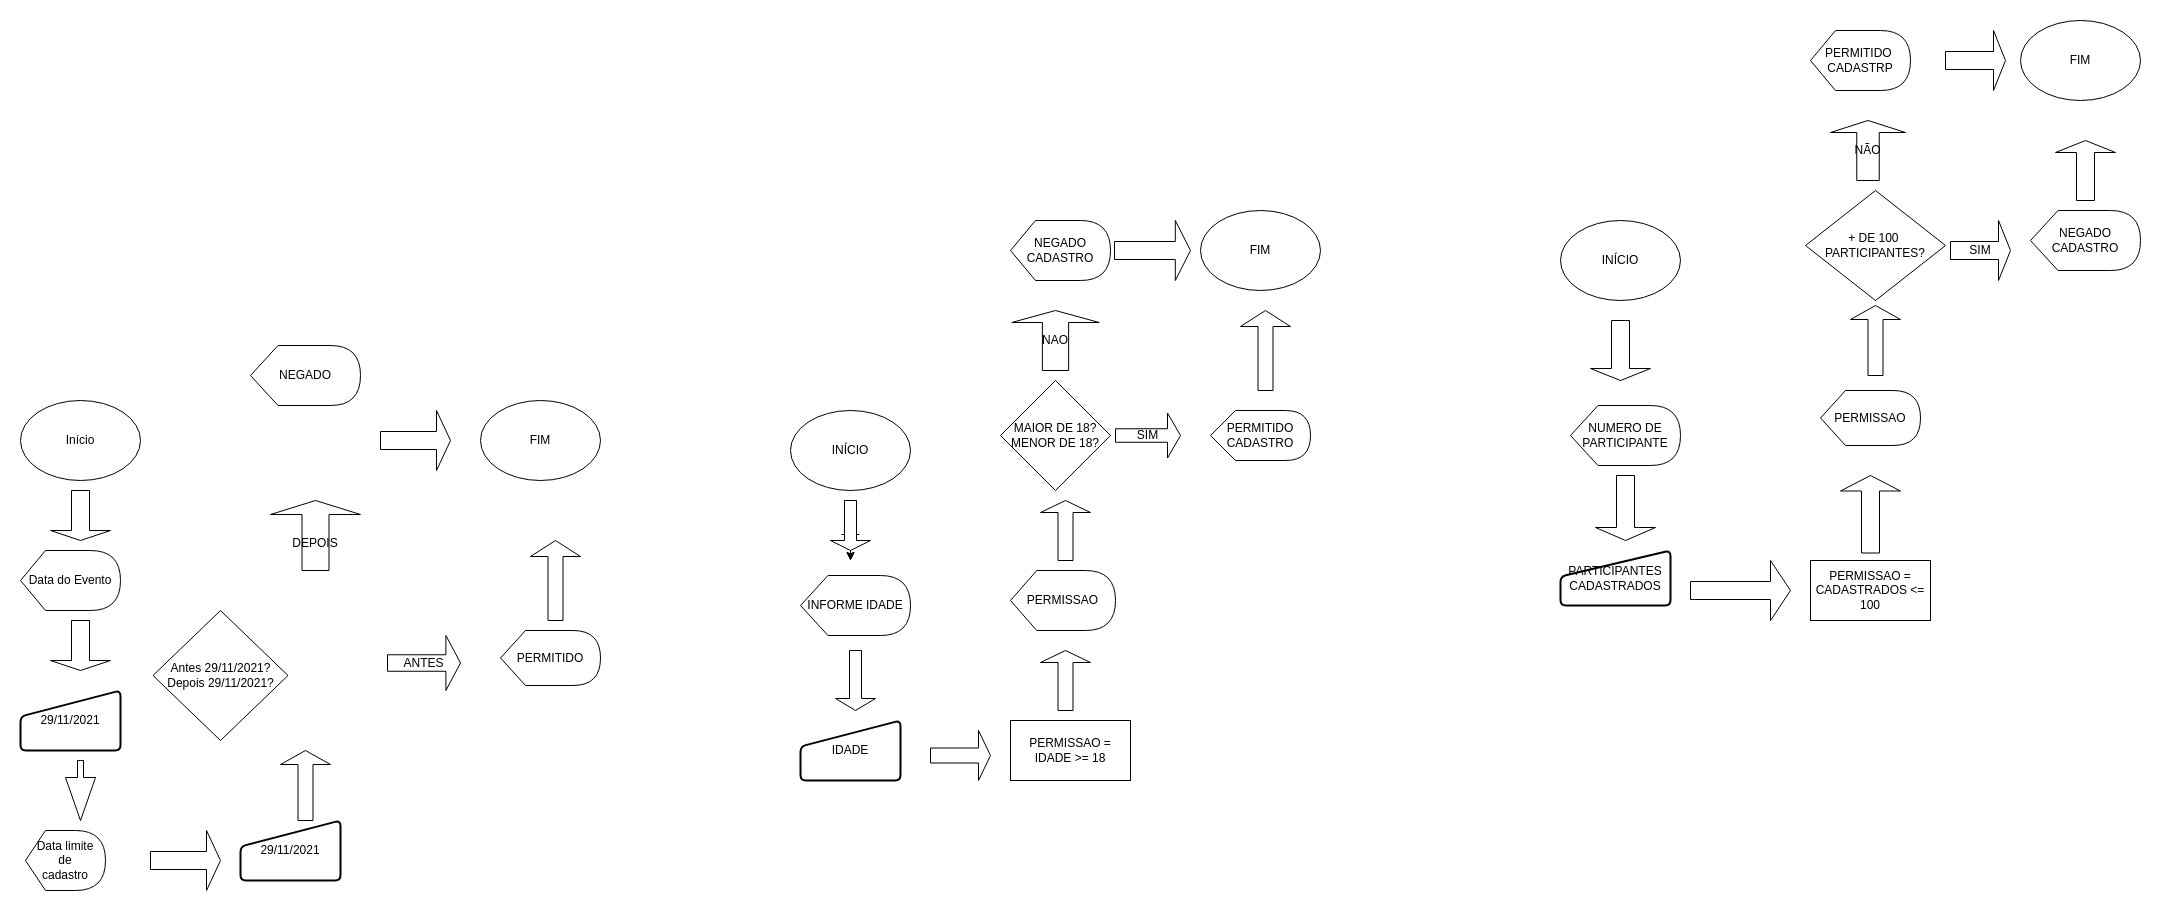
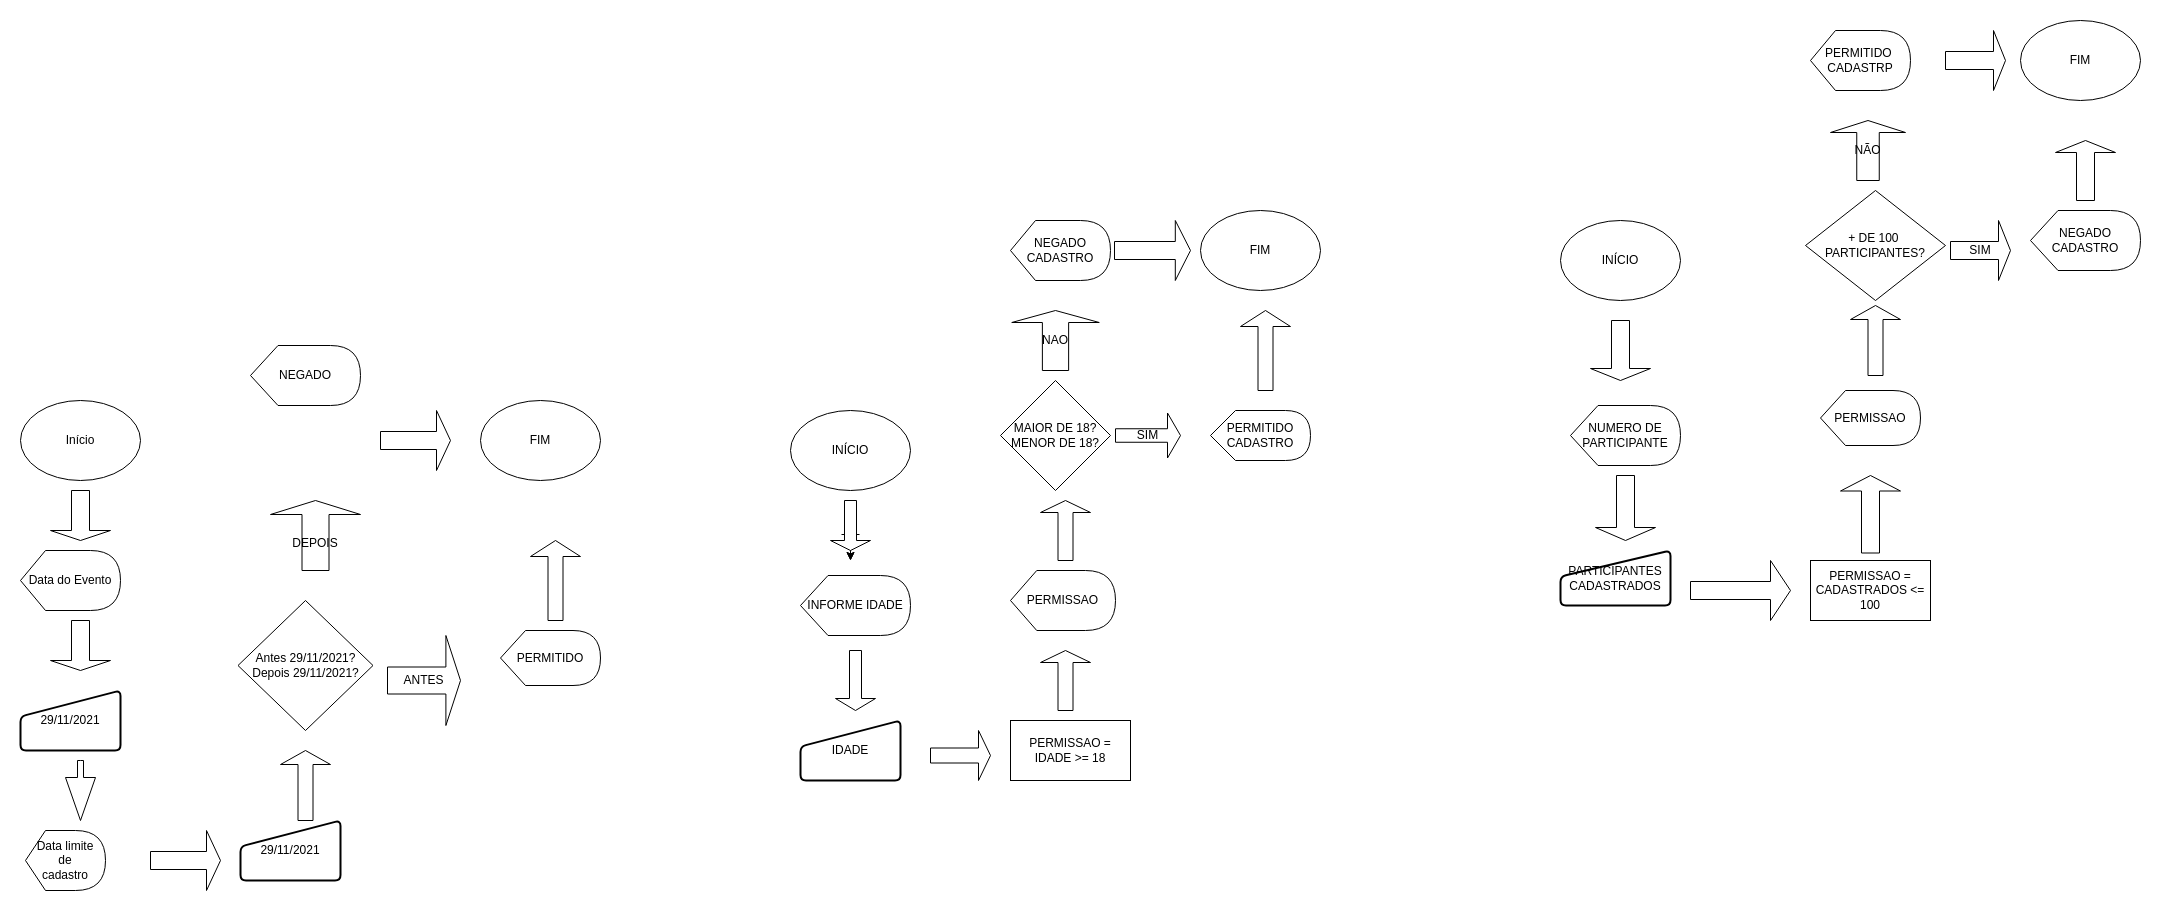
(424, 663) -> (424, 681)
(221, 676) -> (306, 666)
